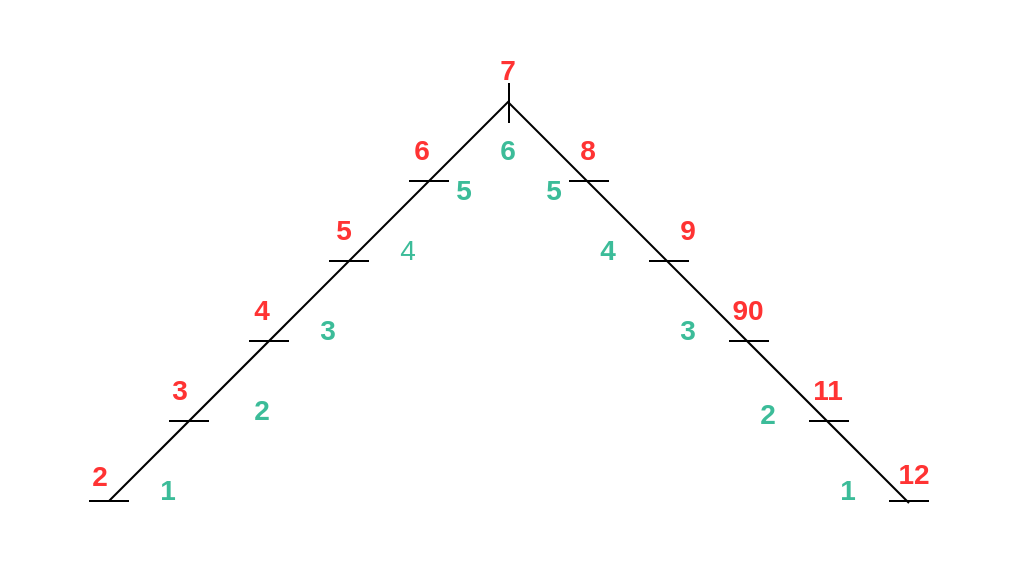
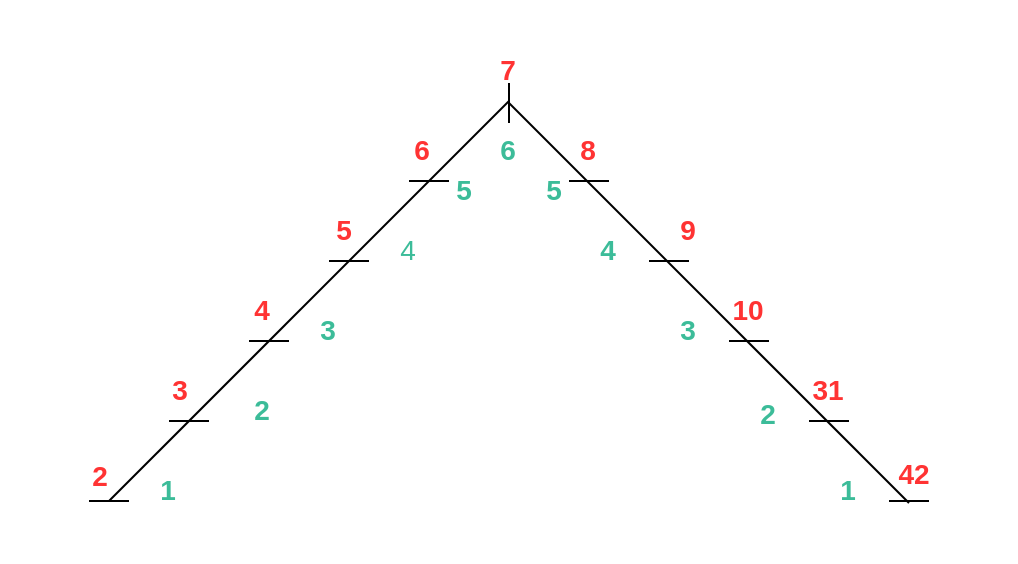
(749, 311) -> (749, 311)
(829, 391) -> (829, 391)
(915, 475) -> (915, 475)
